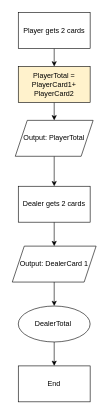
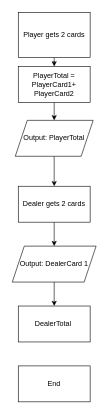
(54, 30) -> (54, 35)
(54, 84) -> (54, 84)
(54, 324) -> (54, 324)
(54, 360) -> none
